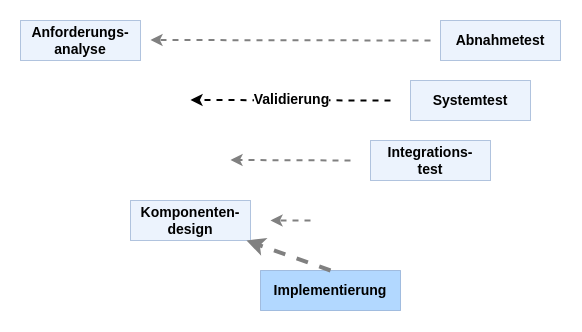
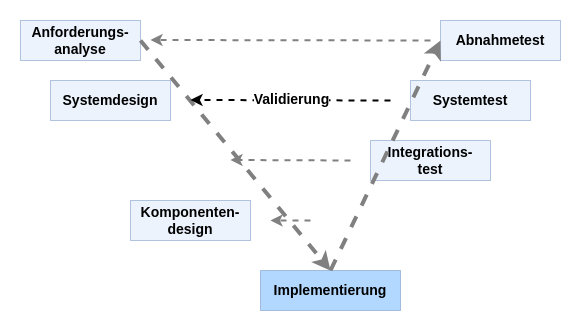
none -> (111, 101)
none -> (203, 116)
(301, 260) -> (409, 106)
